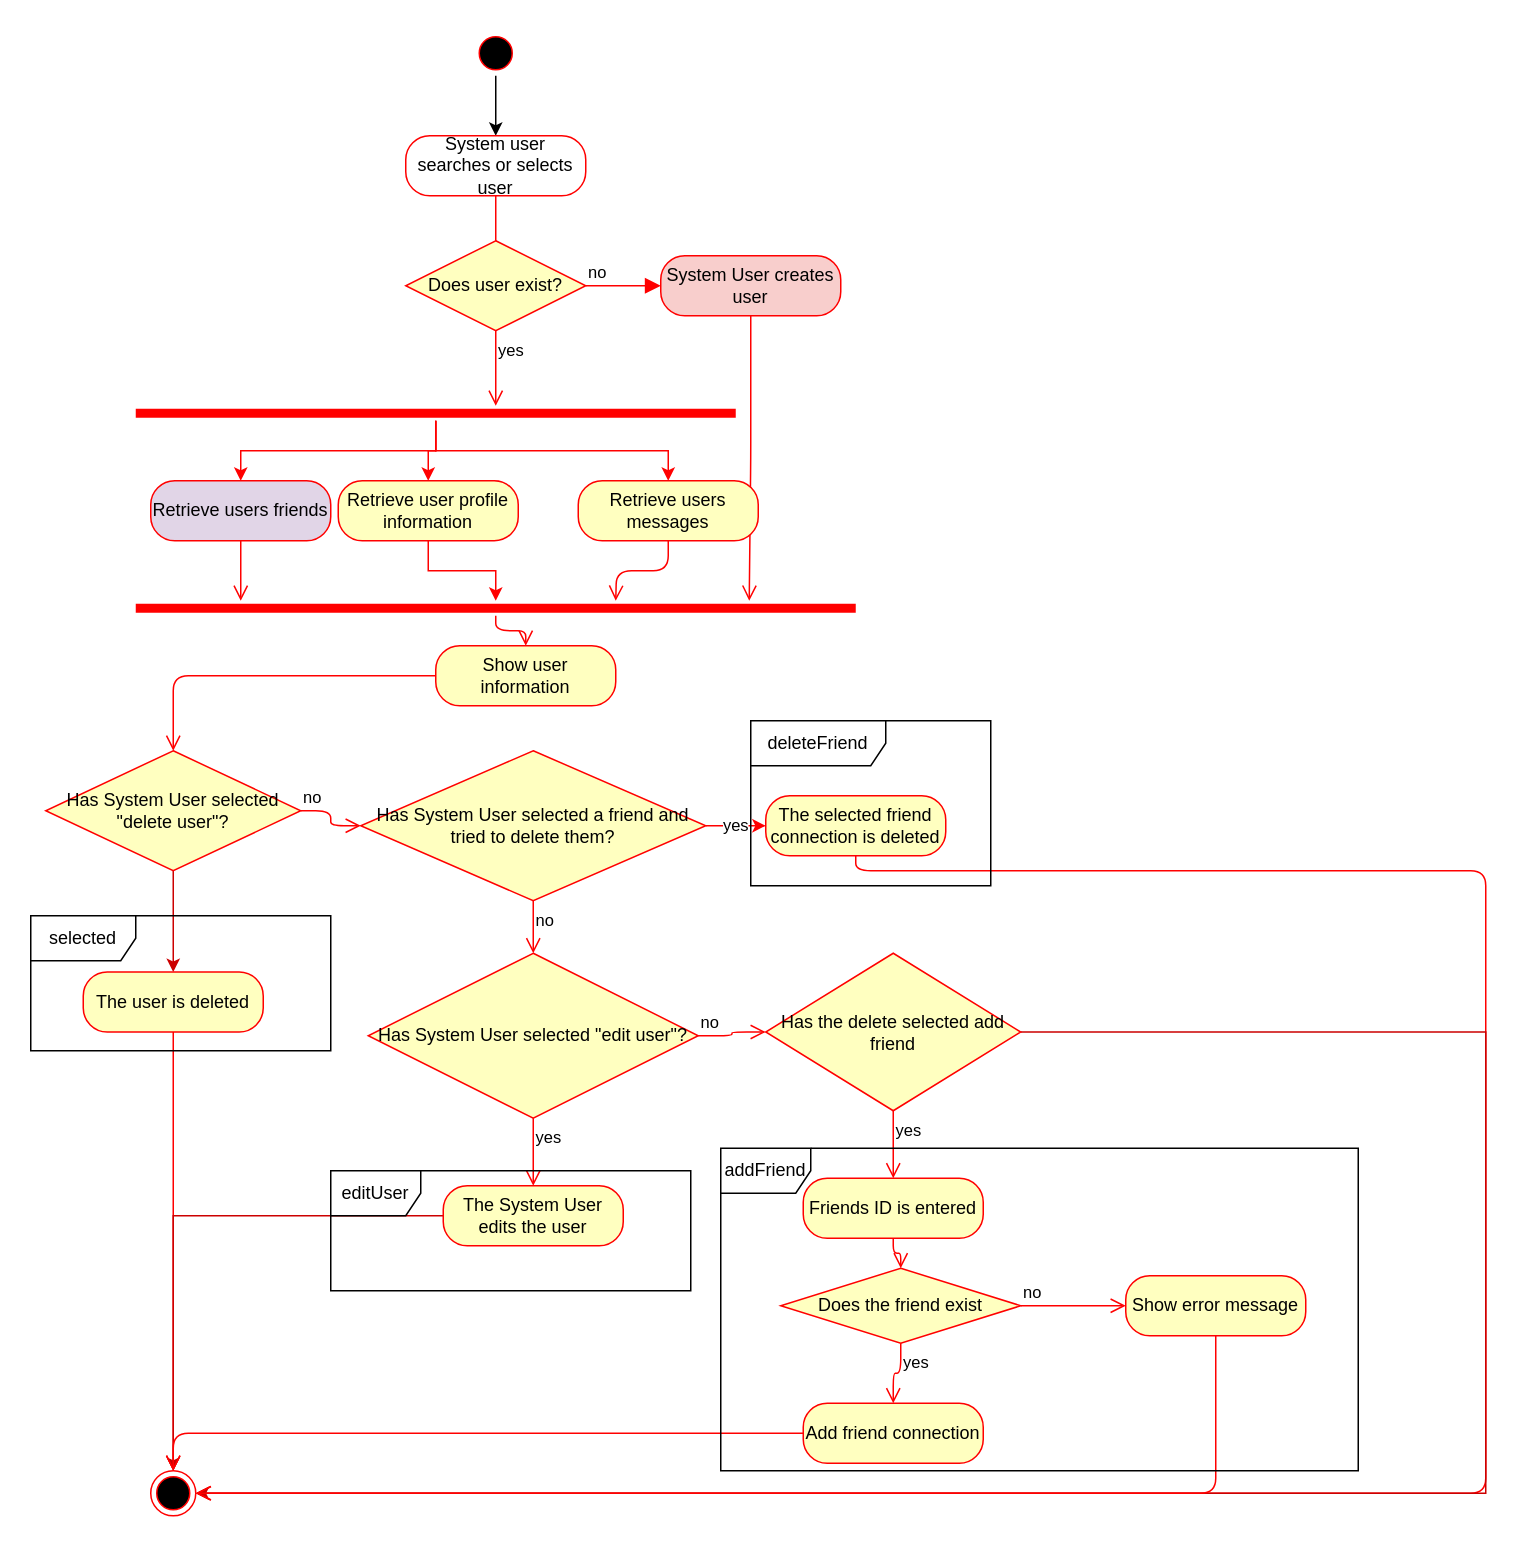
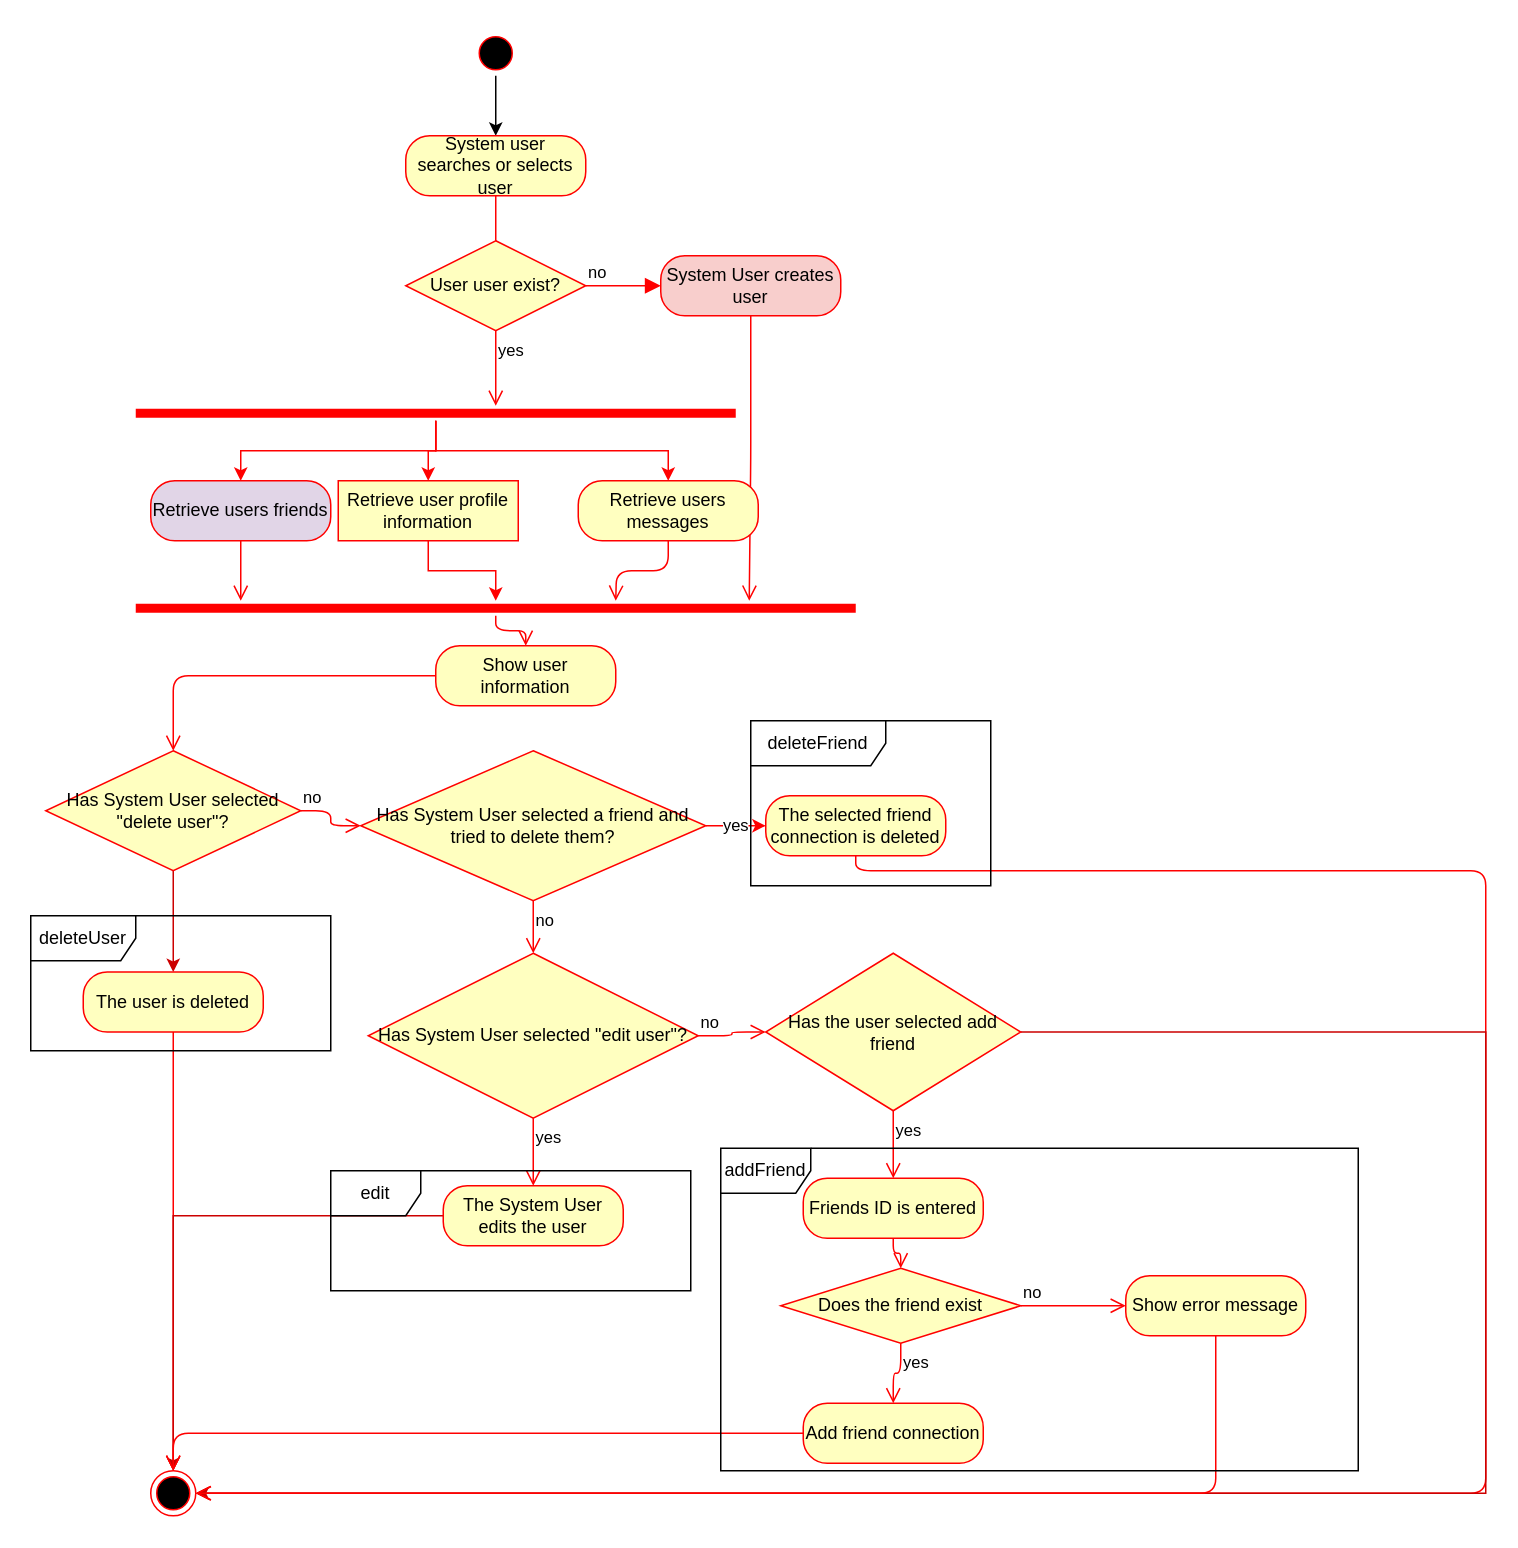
(496, 166) -> (496, 166)
(496, 286) -> (496, 286)
(428, 511) -> (428, 511)
(83, 938) -> (83, 938)
(893, 1033) -> (893, 1033)
(376, 1193) -> (376, 1193)
